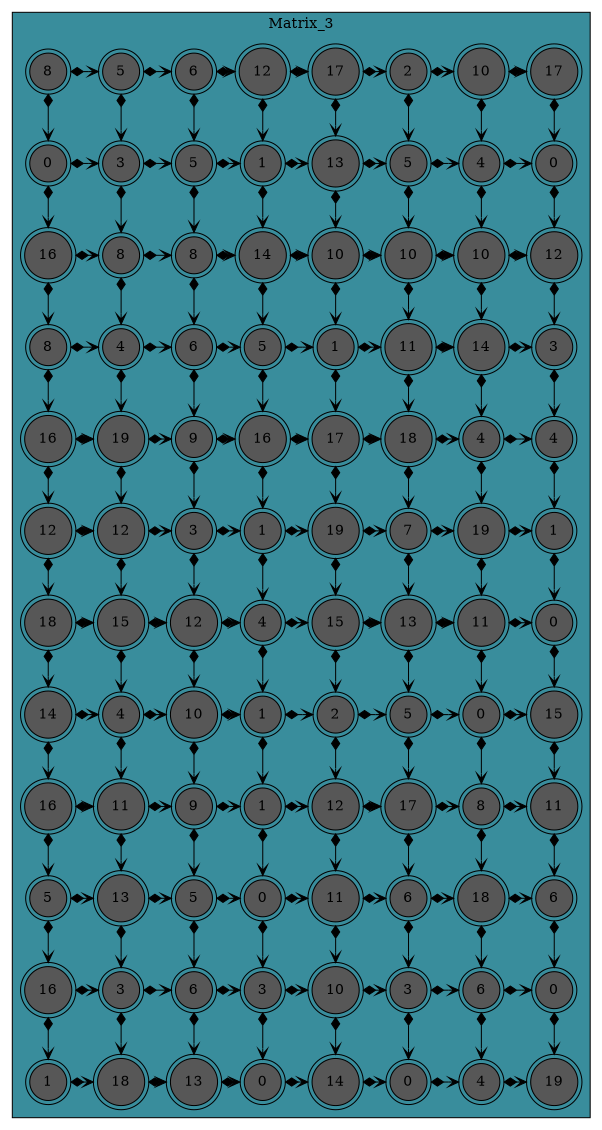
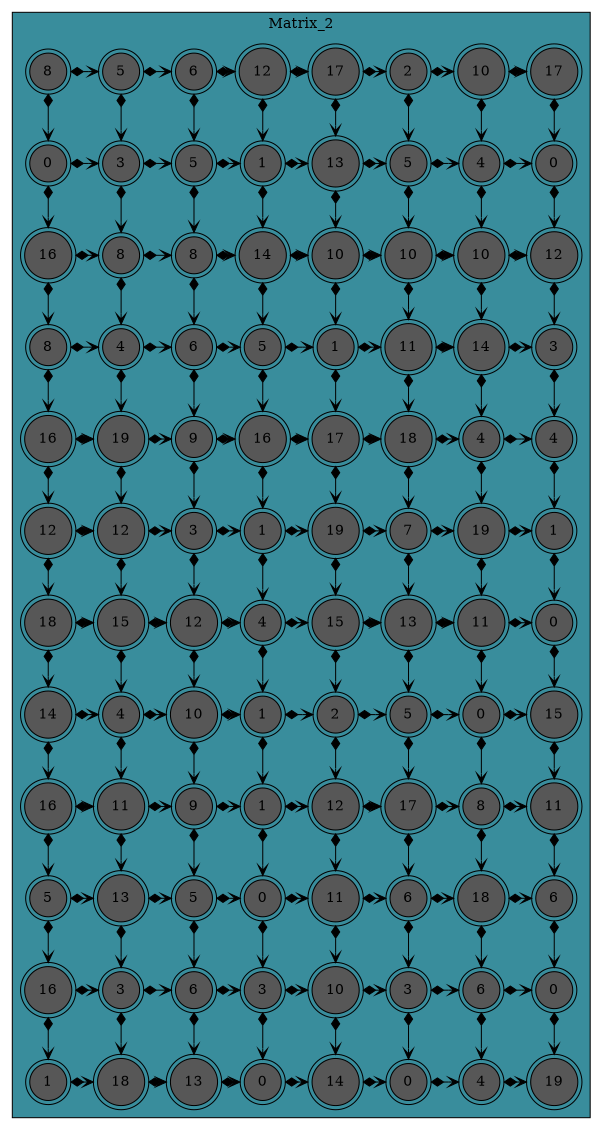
(301, 24) -> (301, 24)
